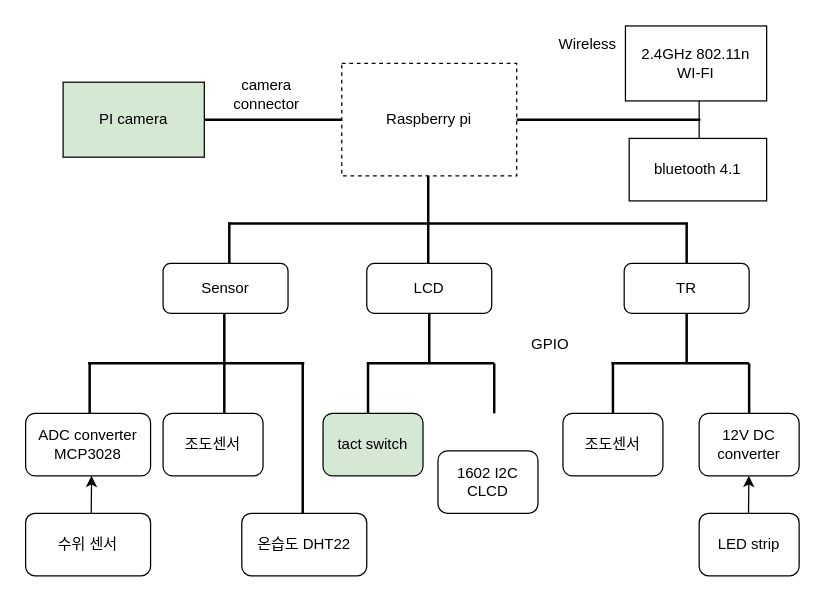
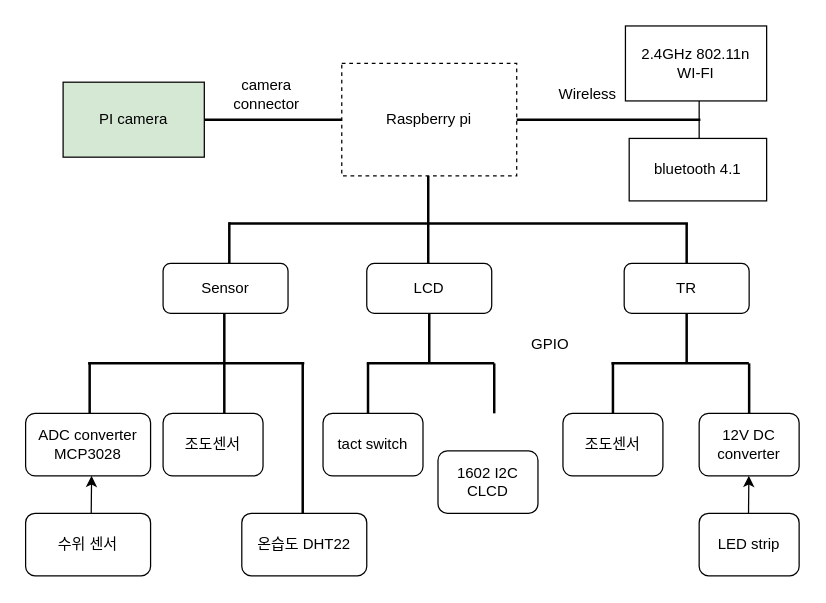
(588, 44) -> (588, 94)
(373, 444) -> (373, 444)
